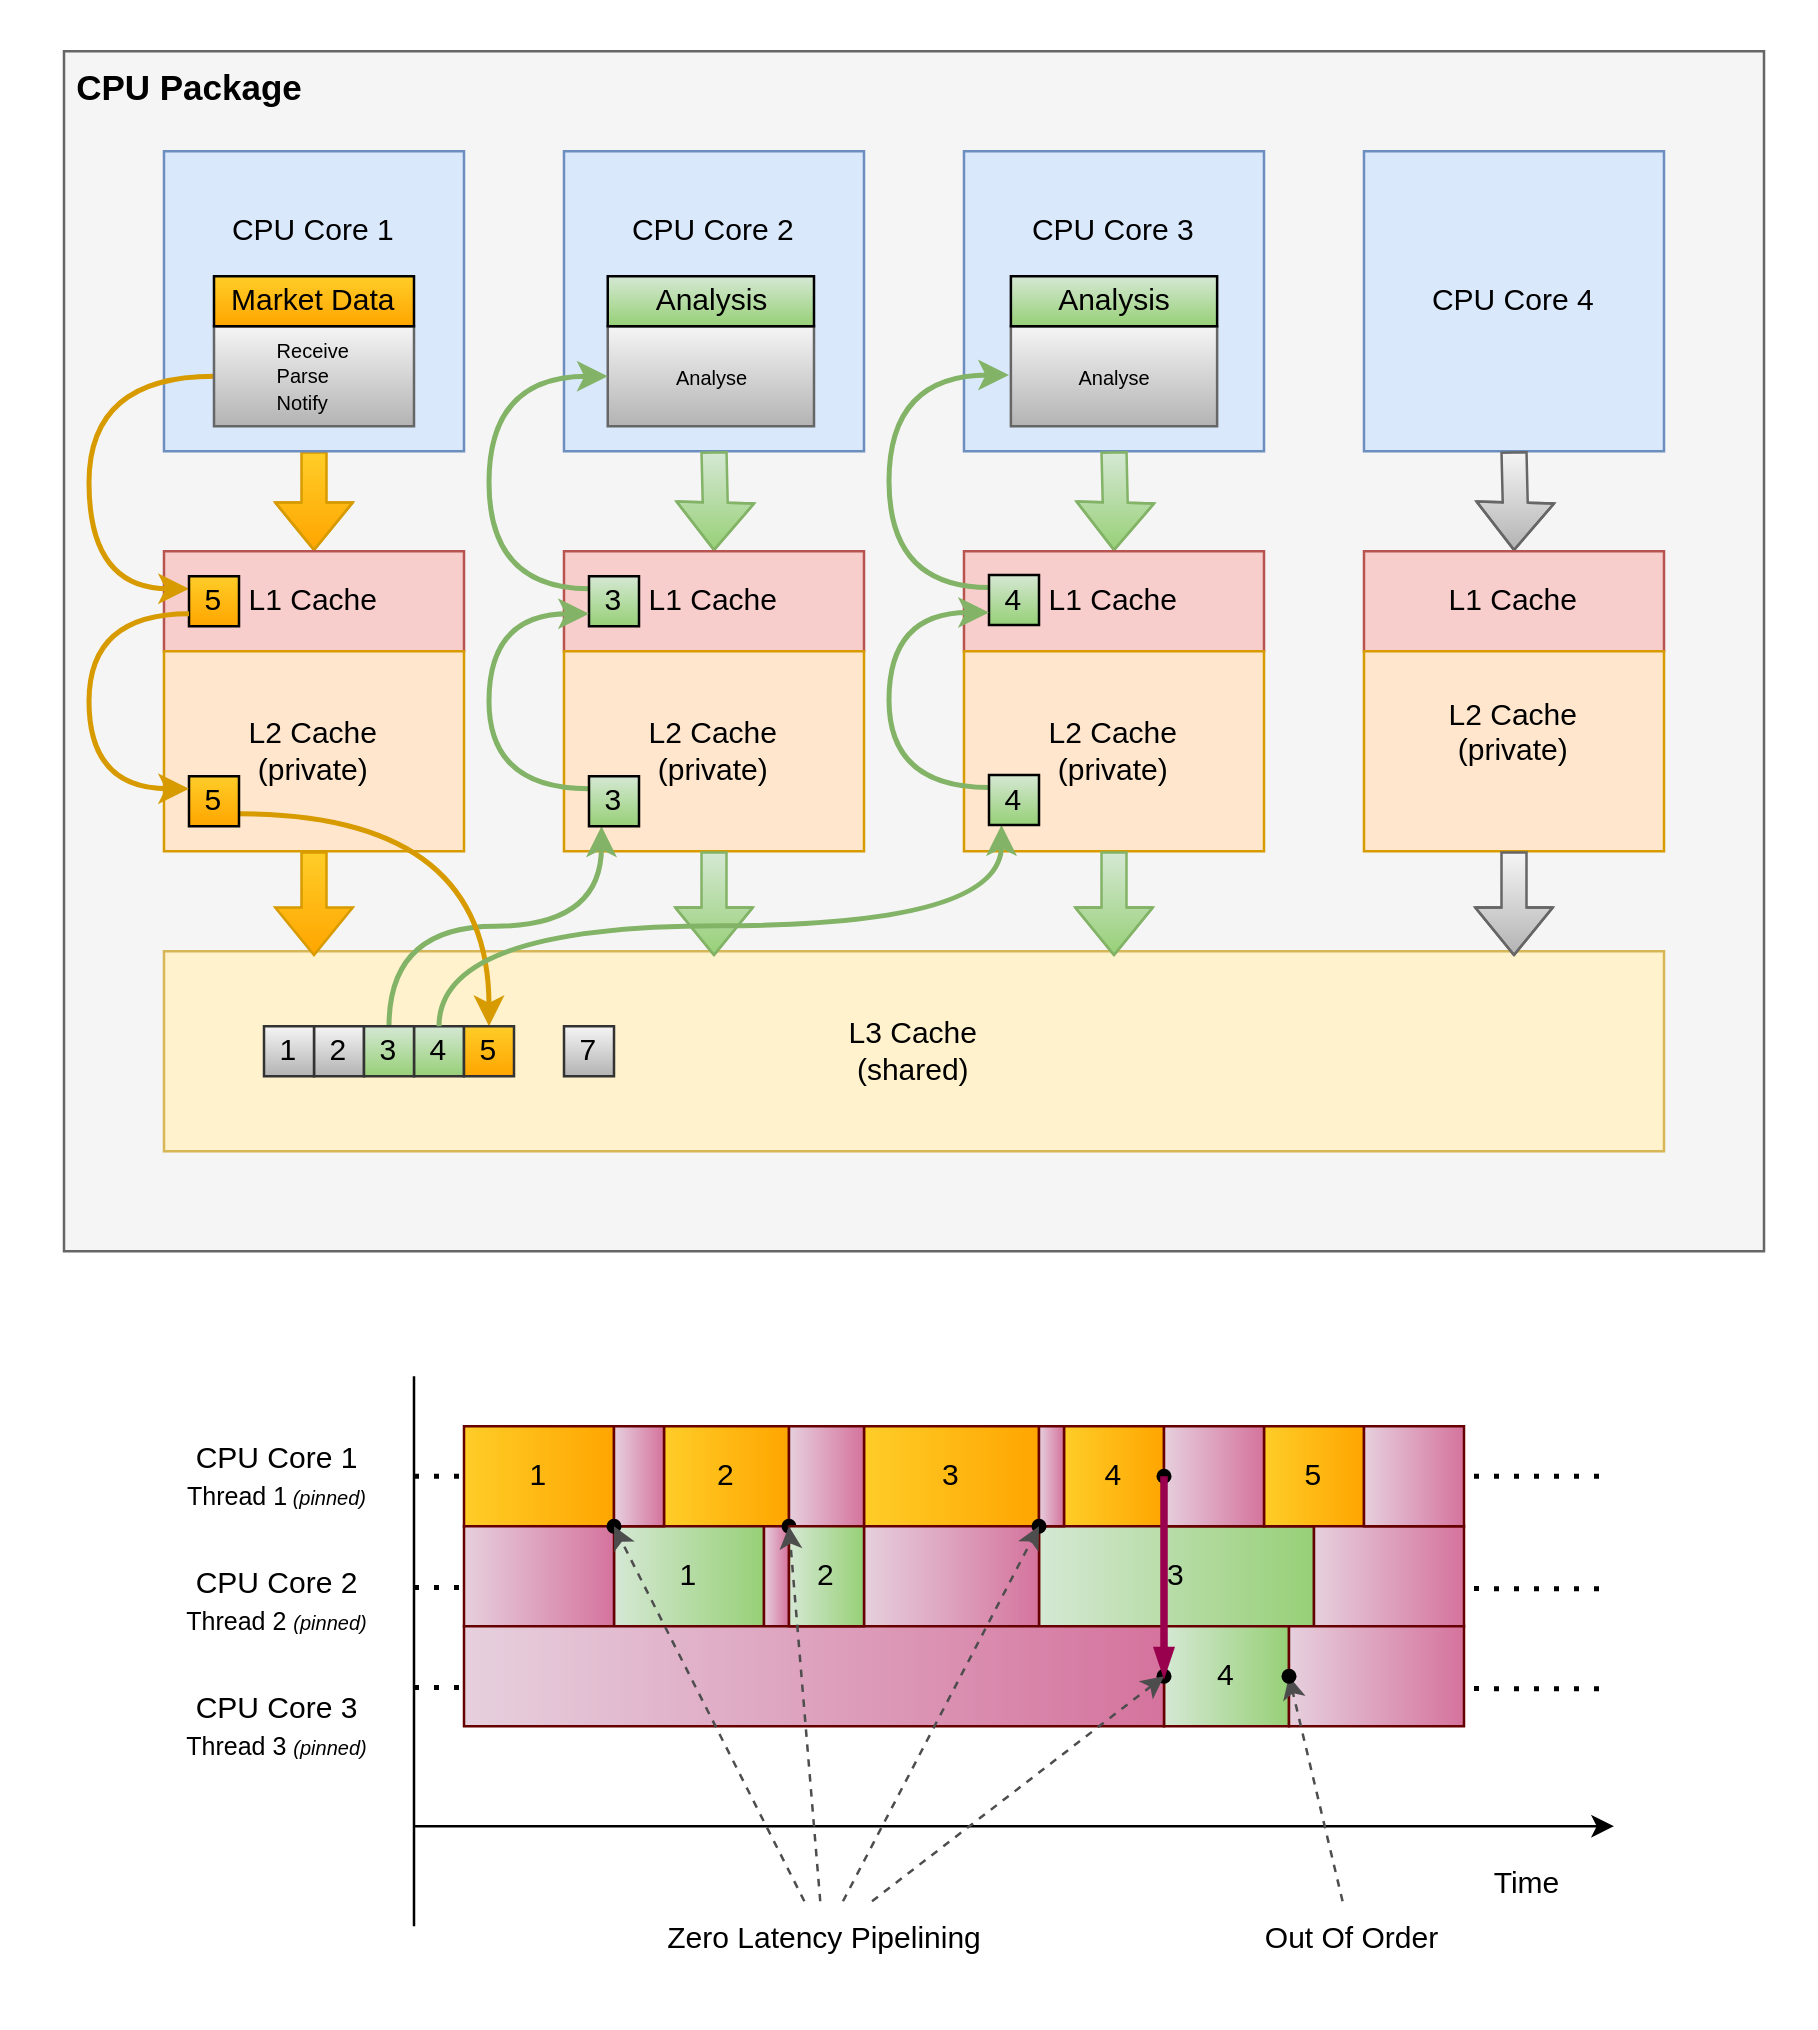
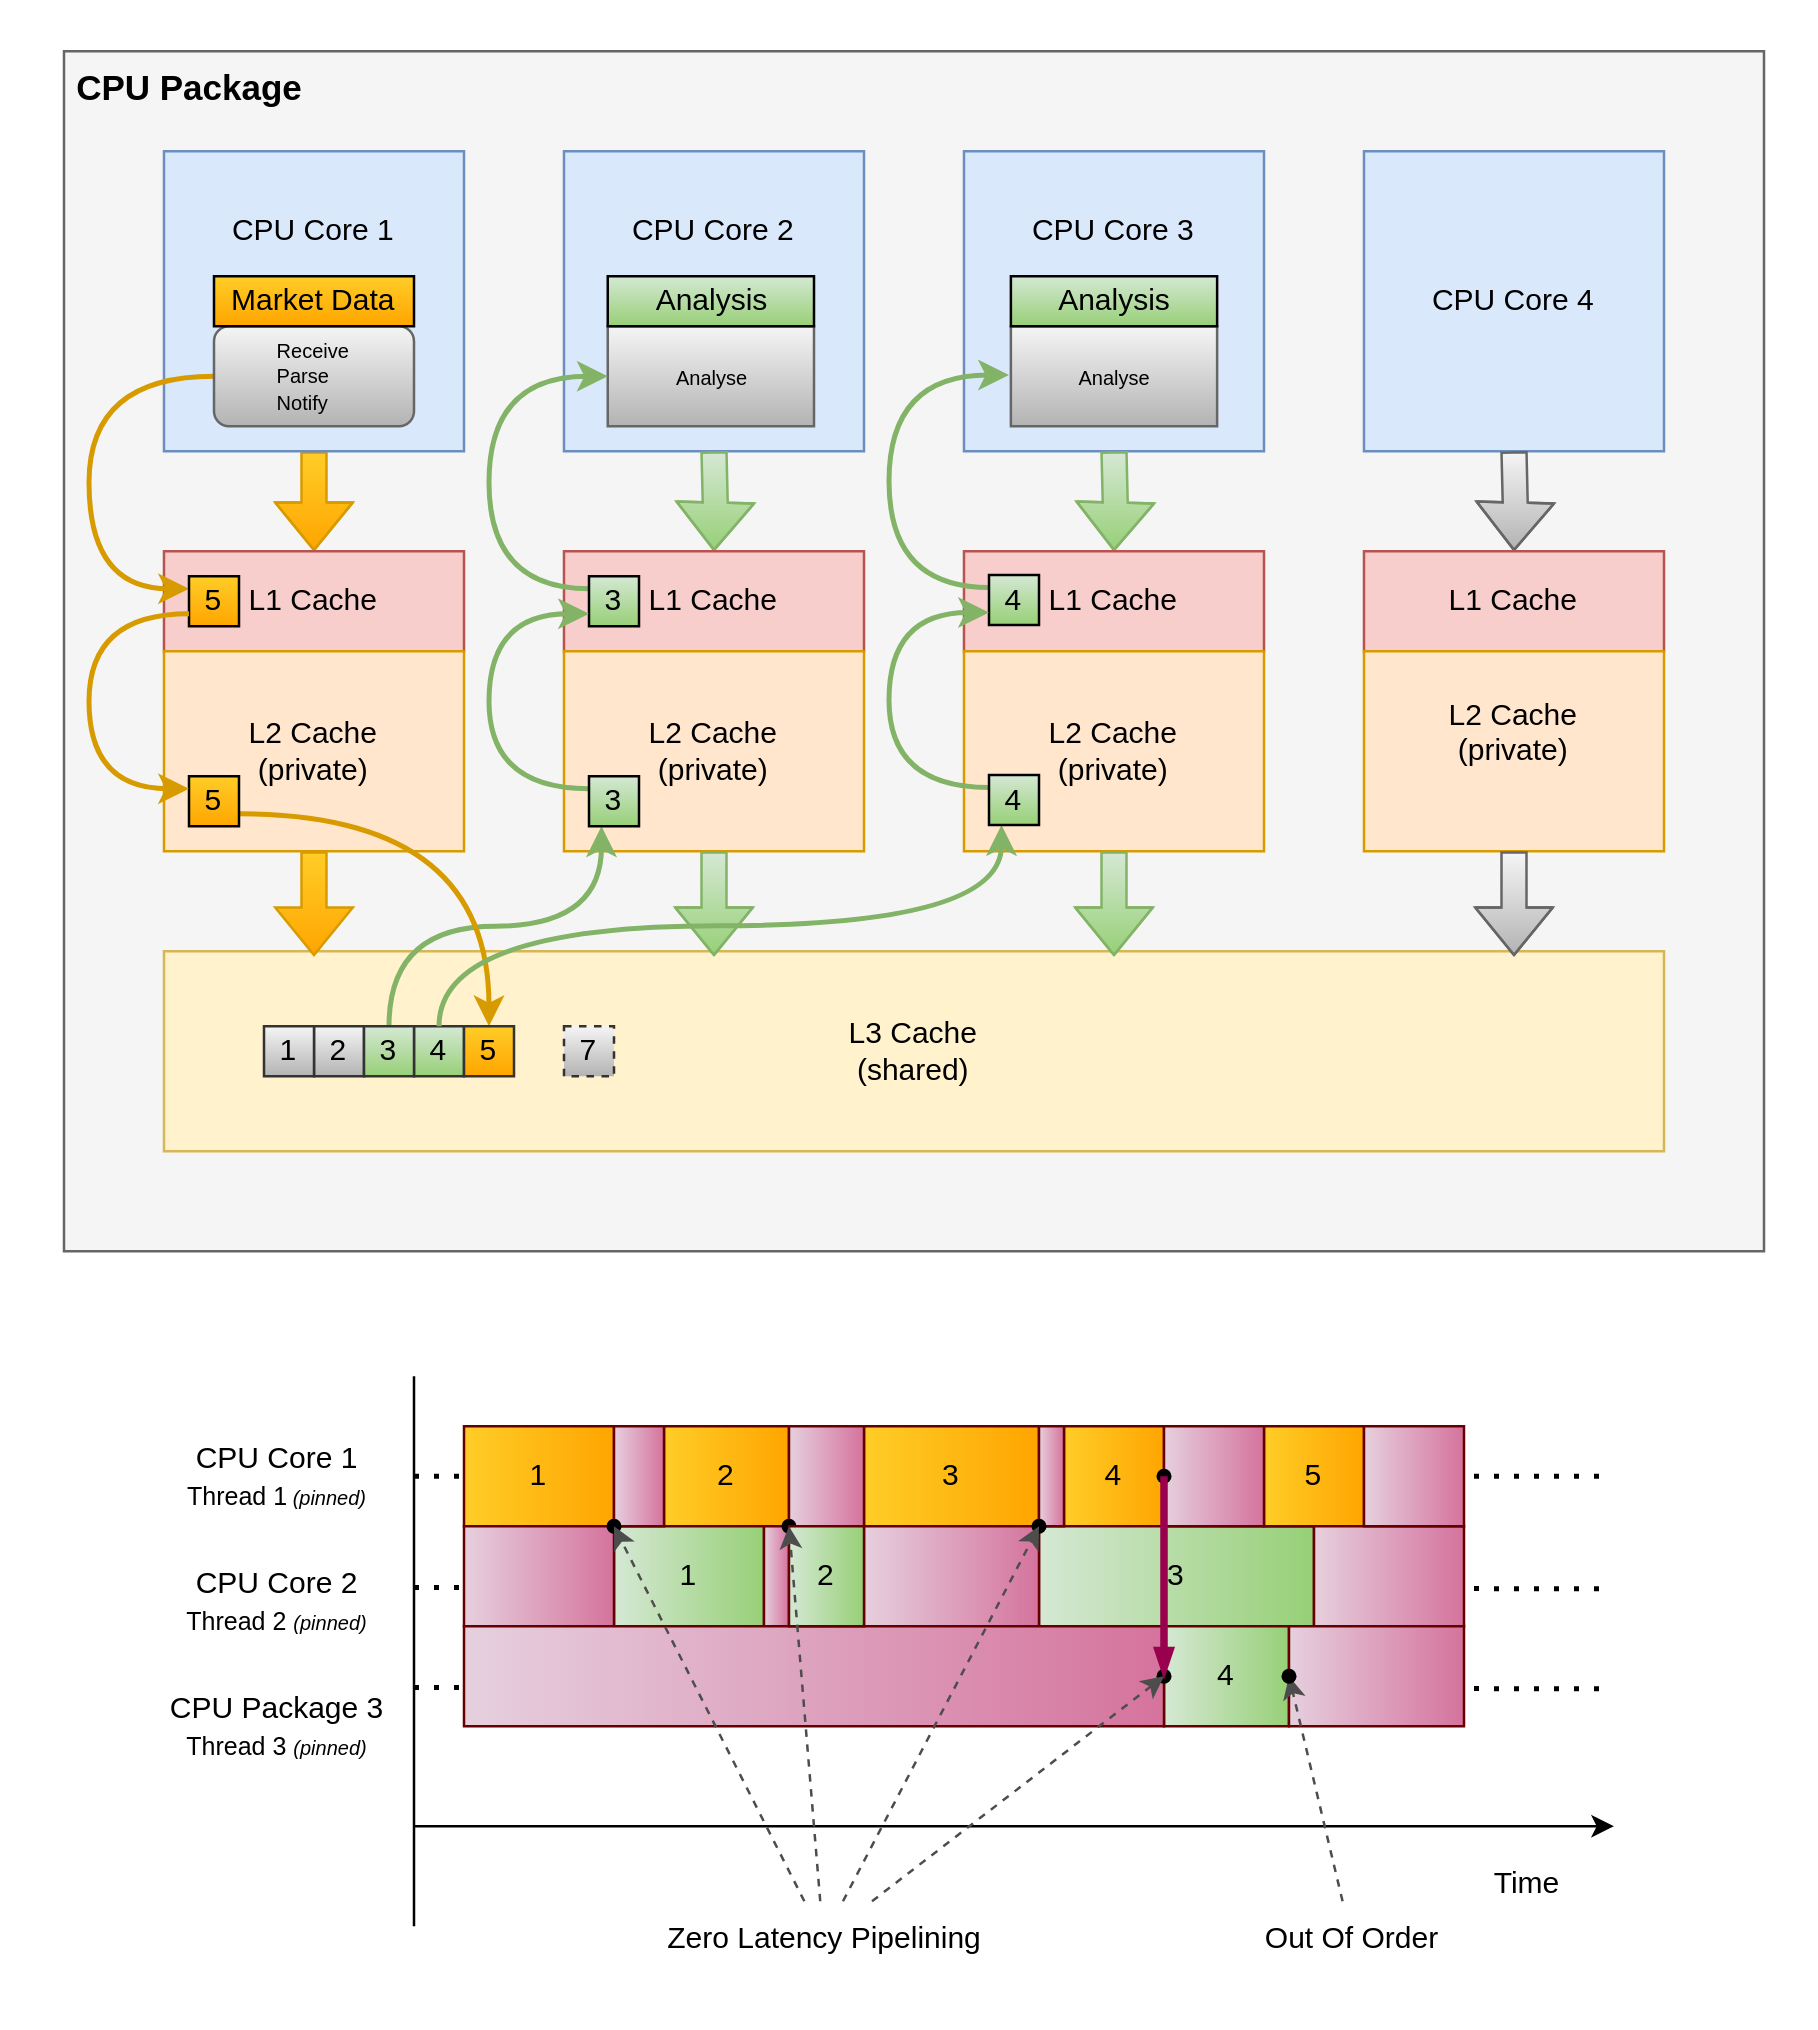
(314, 376) -> (314, 376)
(589, 1051) -> (589, 1051)
(278, 1726) -> (278, 1726)
